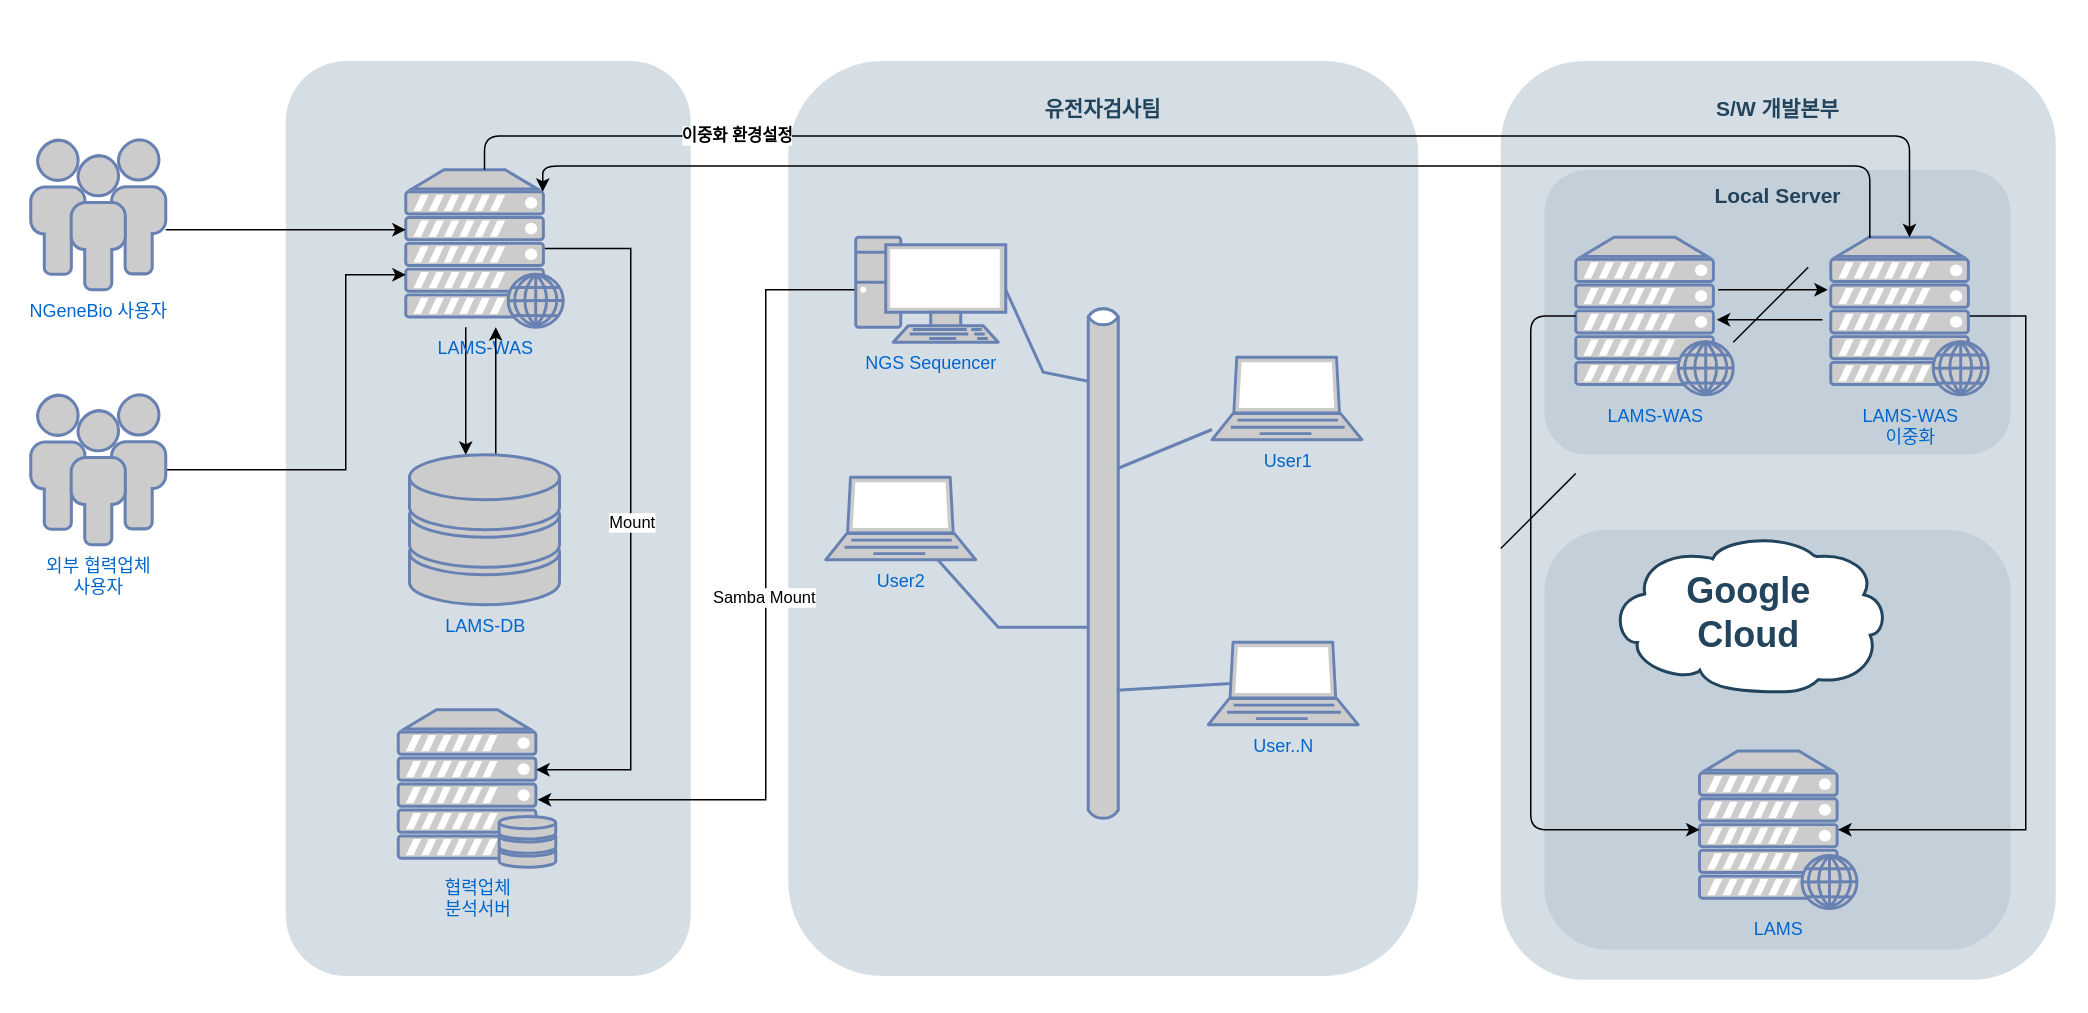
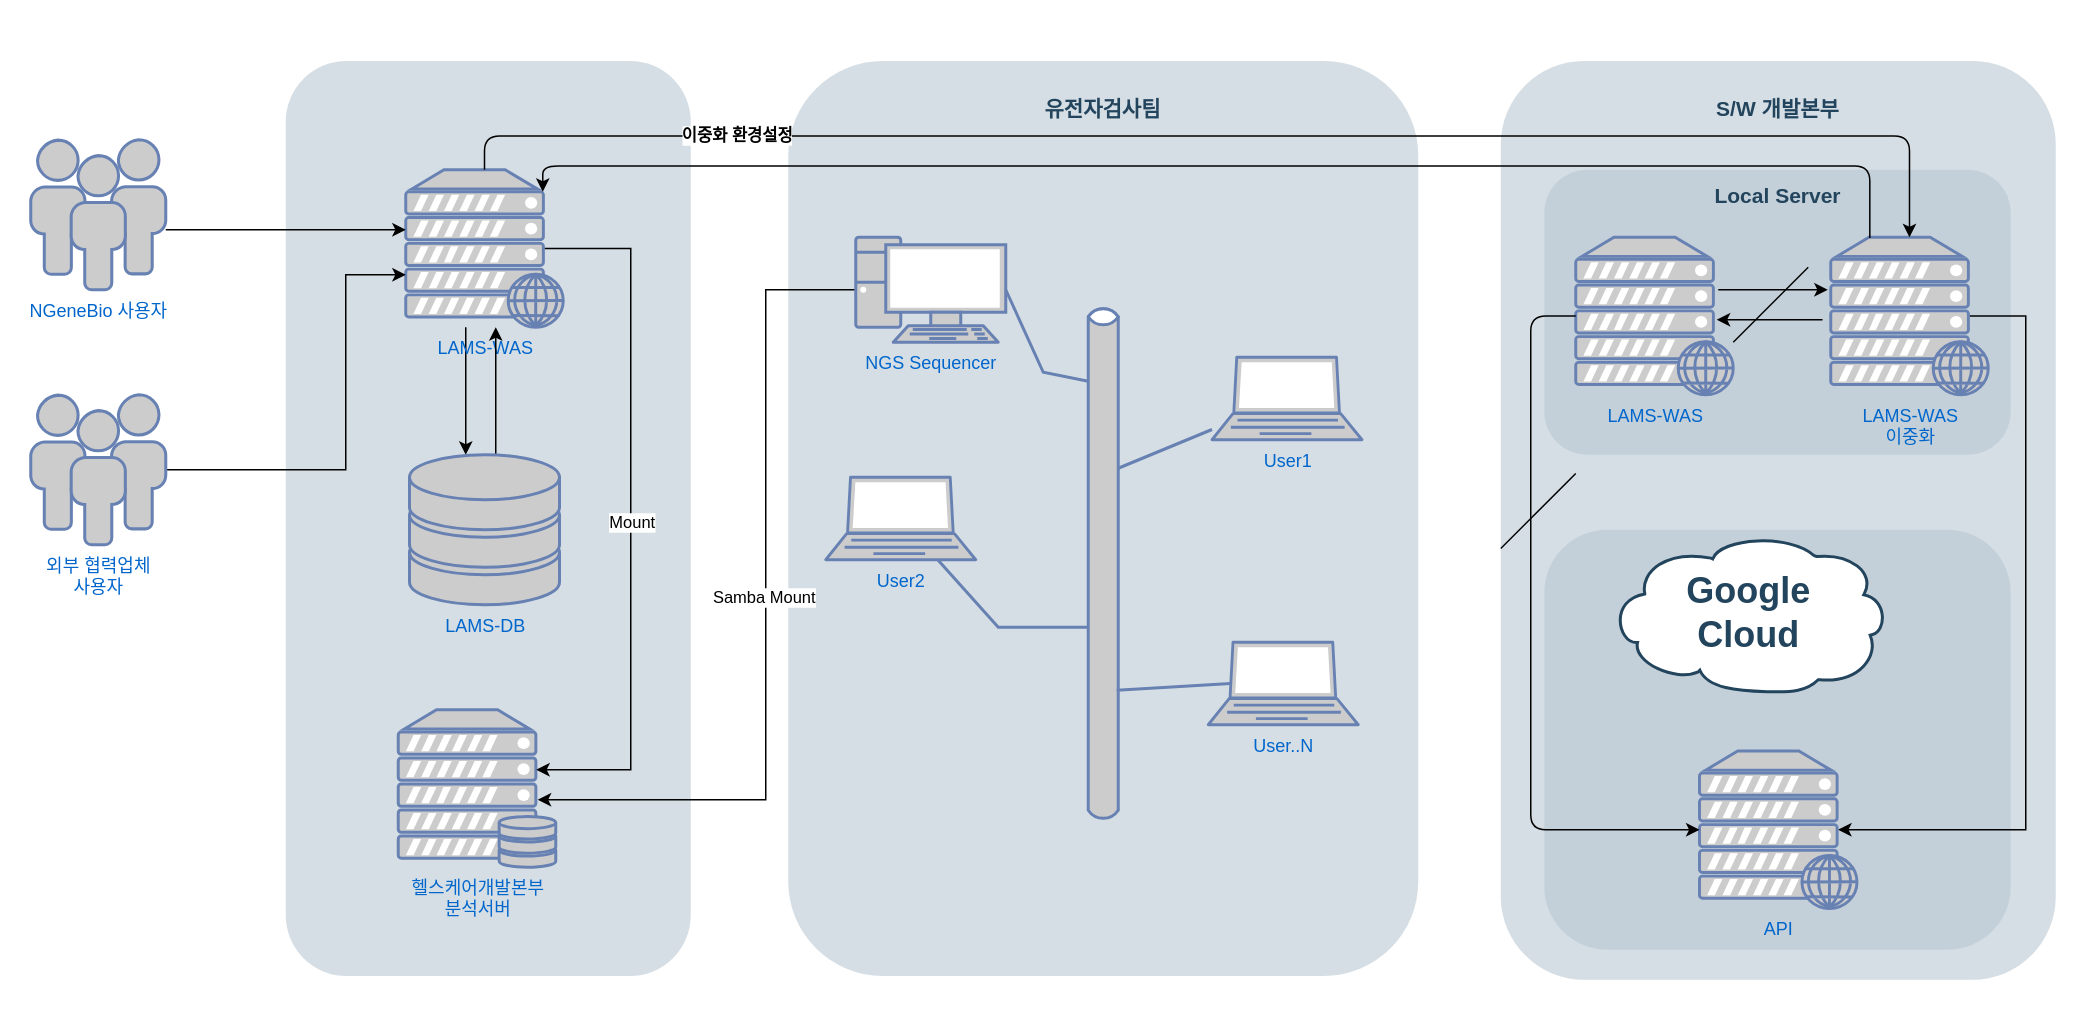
(479, 900) -> (479, 900)
(1779, 930) -> (1779, 930)
